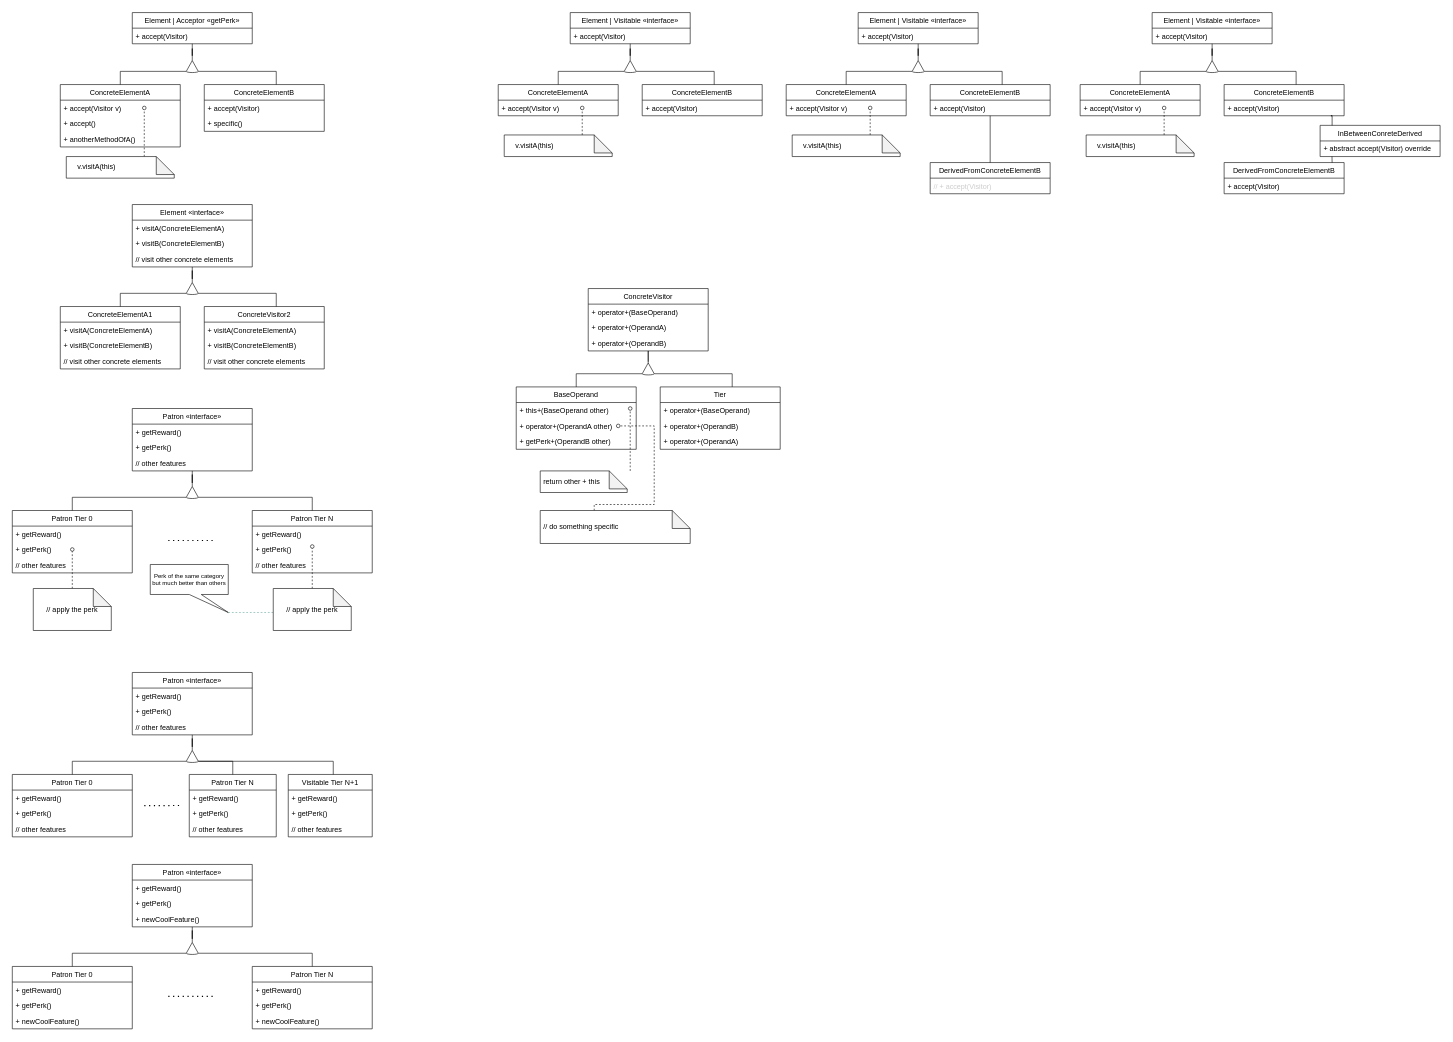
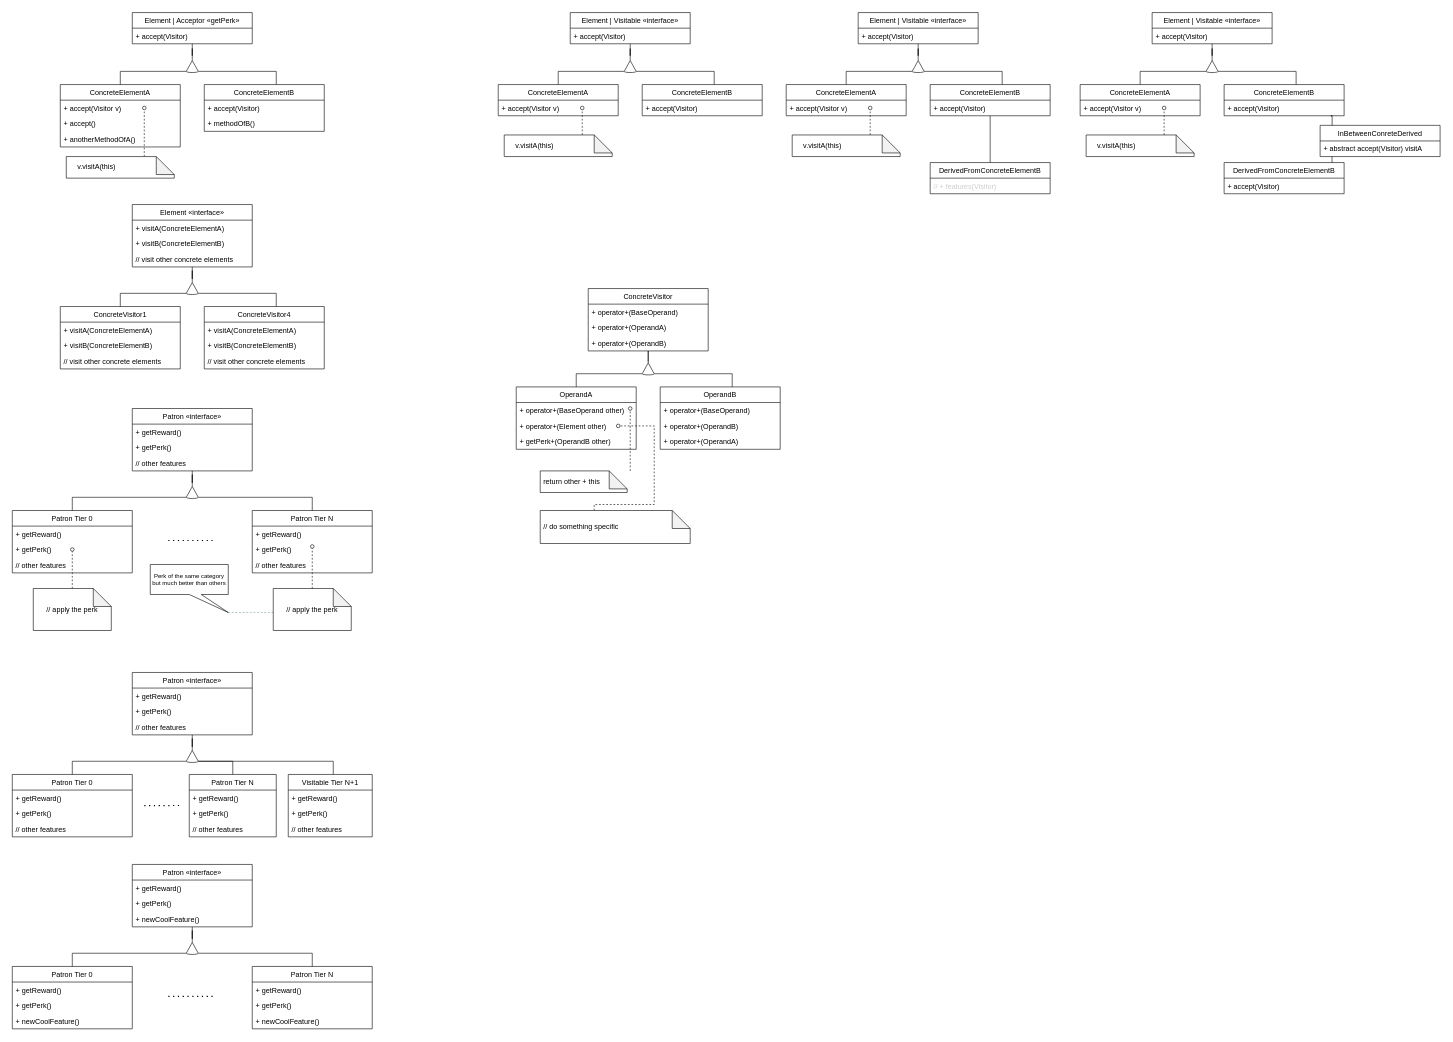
(229, 124) -> (233, 124)
(1389, 149) -> (1384, 149)
(970, 186) -> (974, 186)
(120, 314) -> (120, 314)
(264, 314) -> (264, 314)
(576, 395) -> (576, 395)
(720, 395) -> (720, 395)
(569, 410) -> (578, 410)
(572, 426) -> (569, 426)
